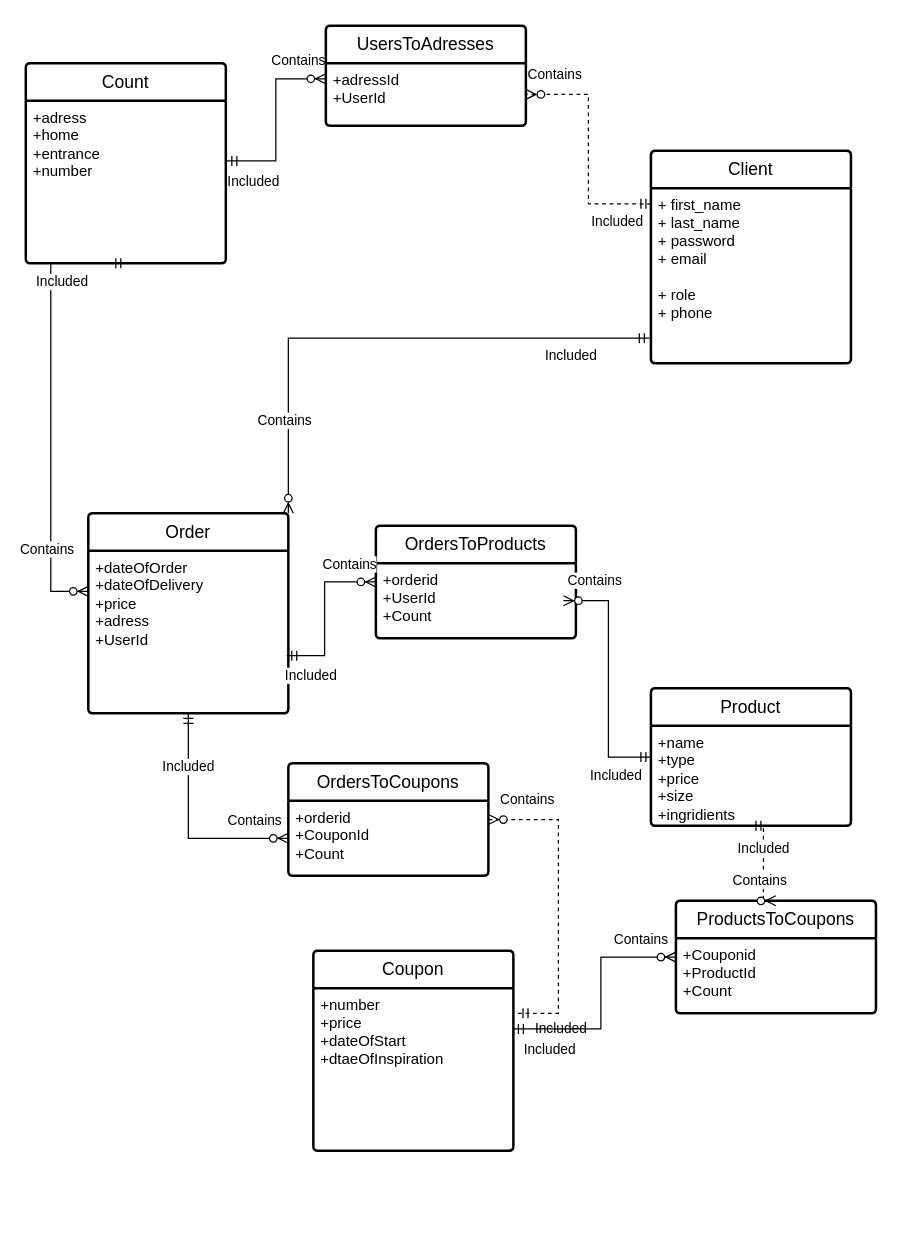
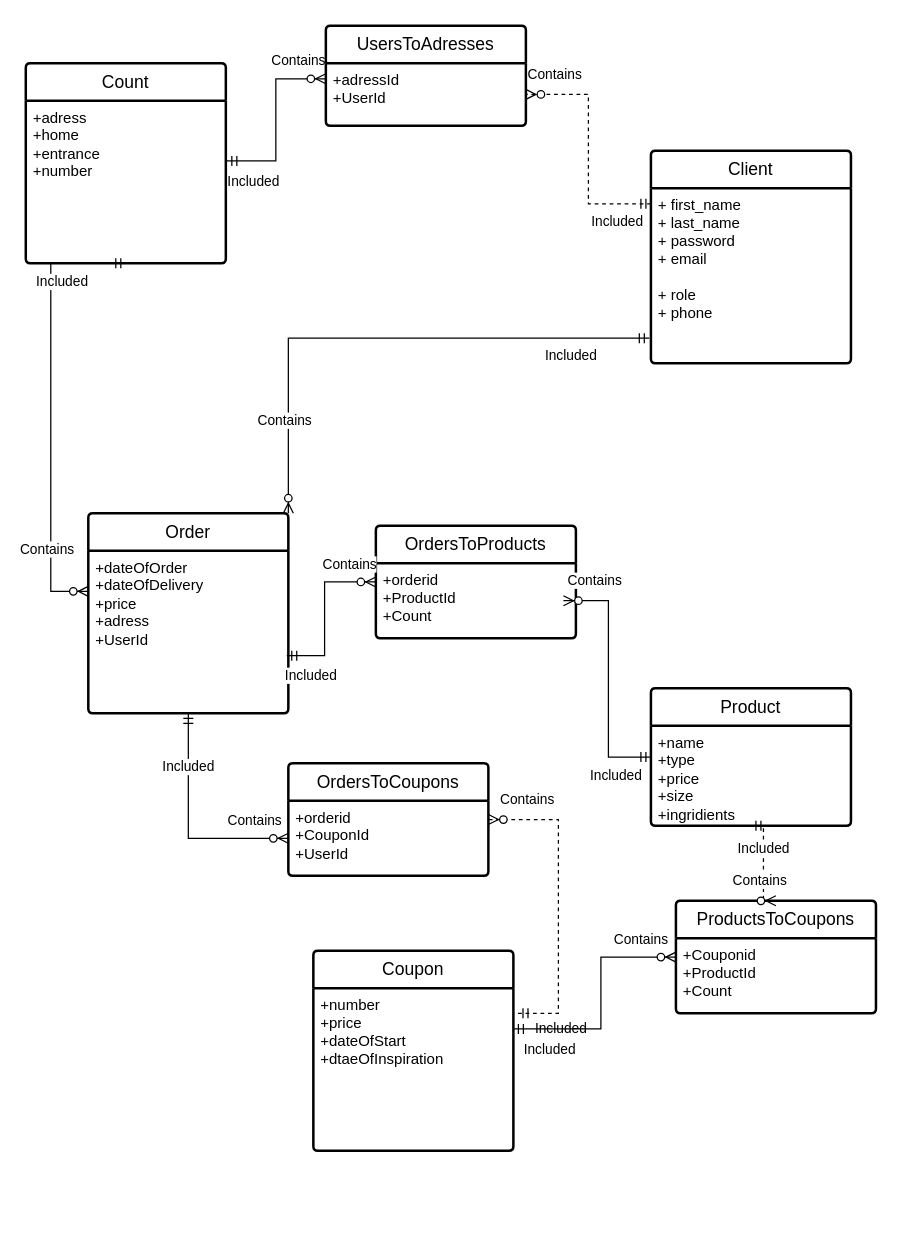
(415, 599) -> (425, 599)
(333, 836) -> (333, 836)
